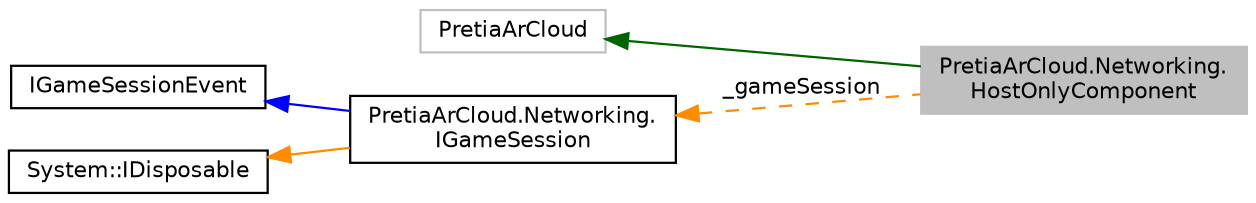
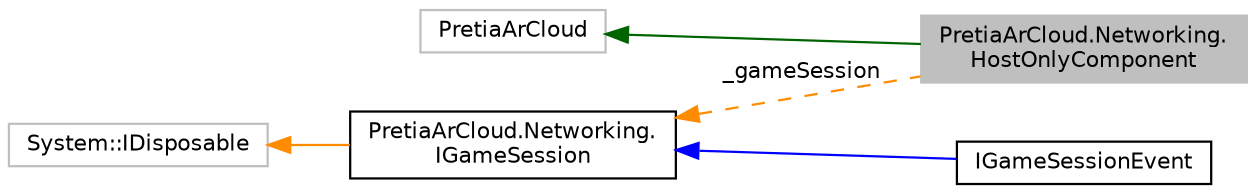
(319, 107) -> (828, 155)
(138, 172) -> (138, 145)
